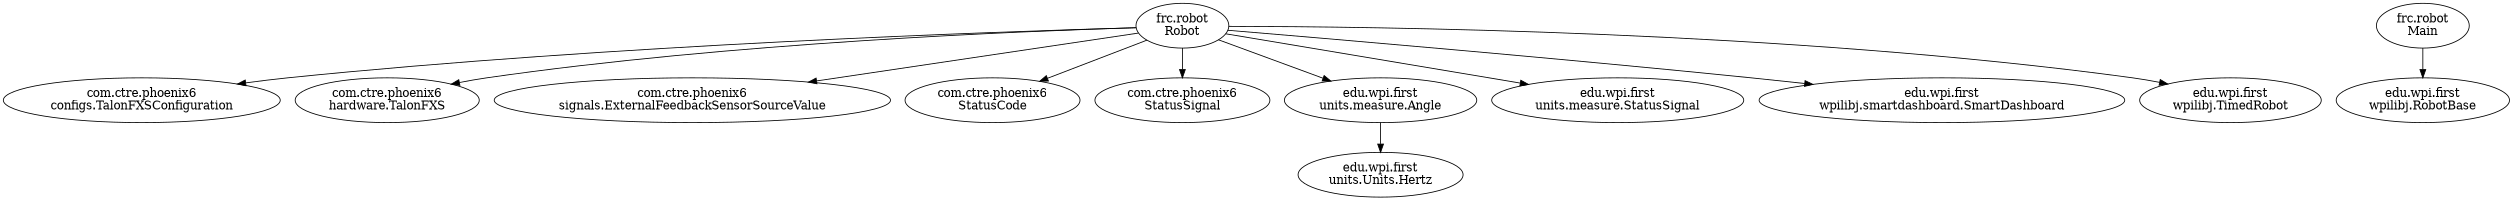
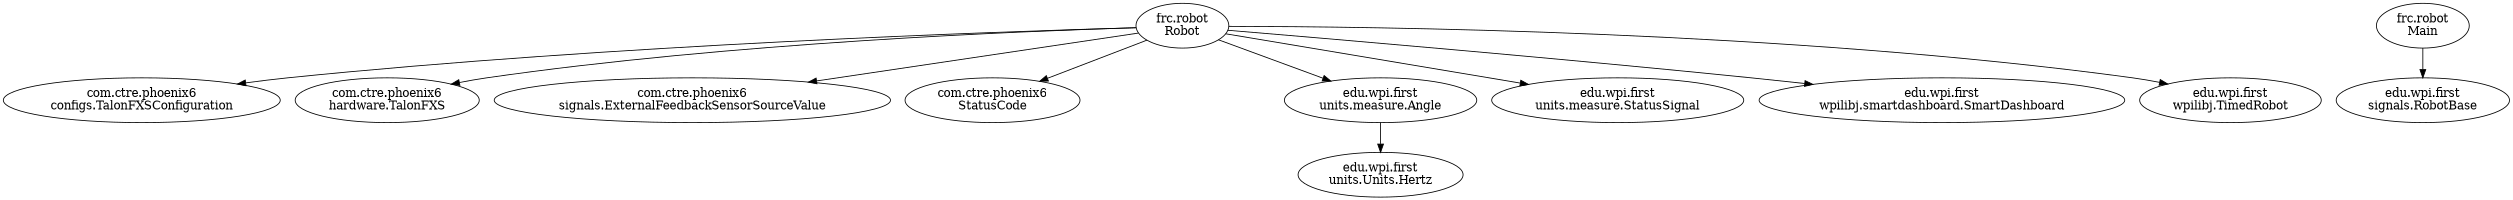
(1182, 100) -> none
(2423, 100) -> (2423, 100)
